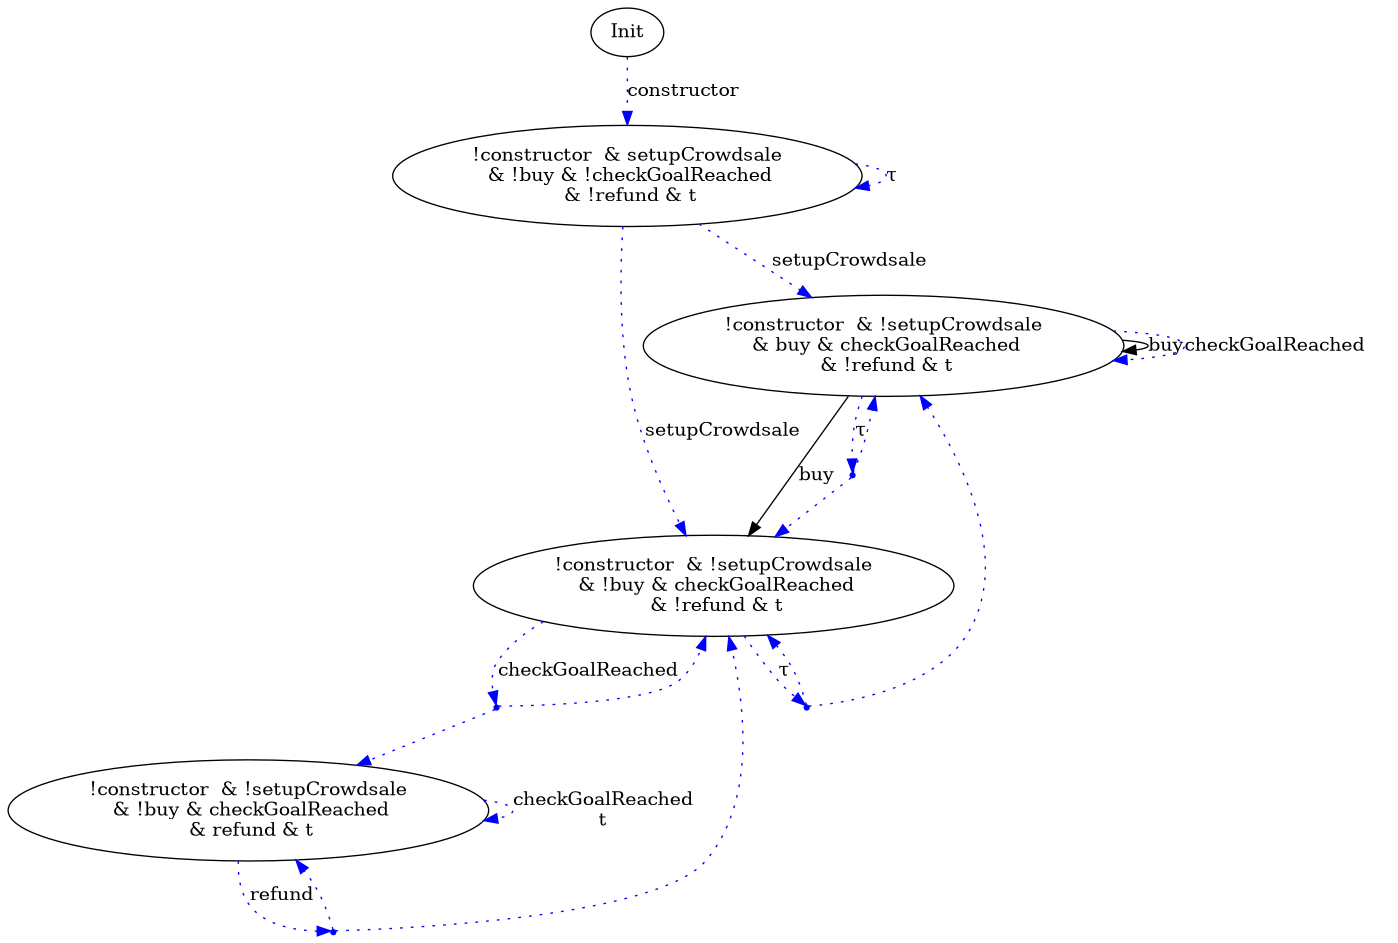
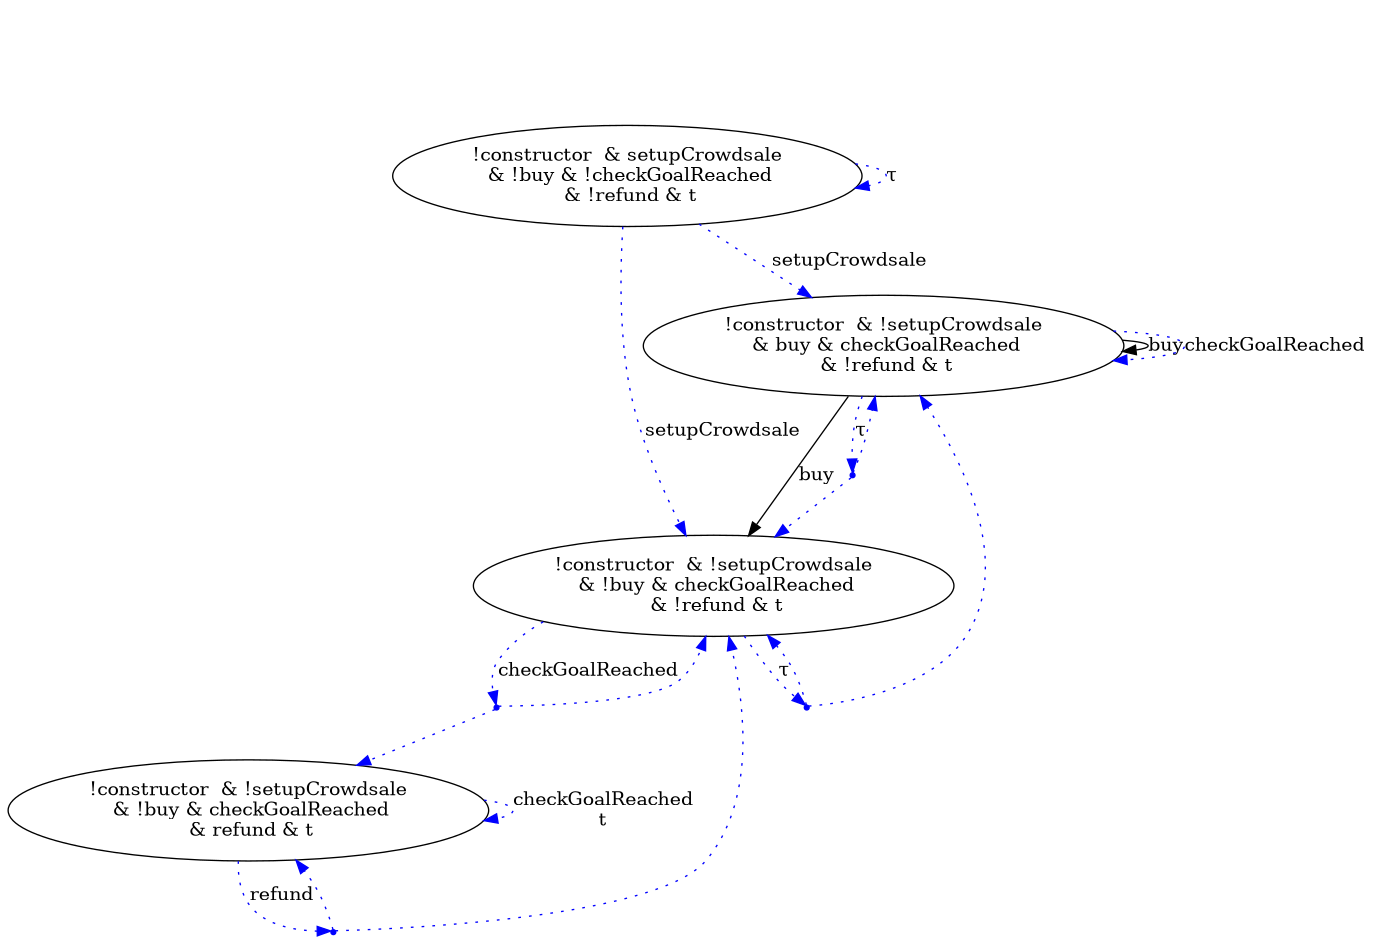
(627, 32) -> none
